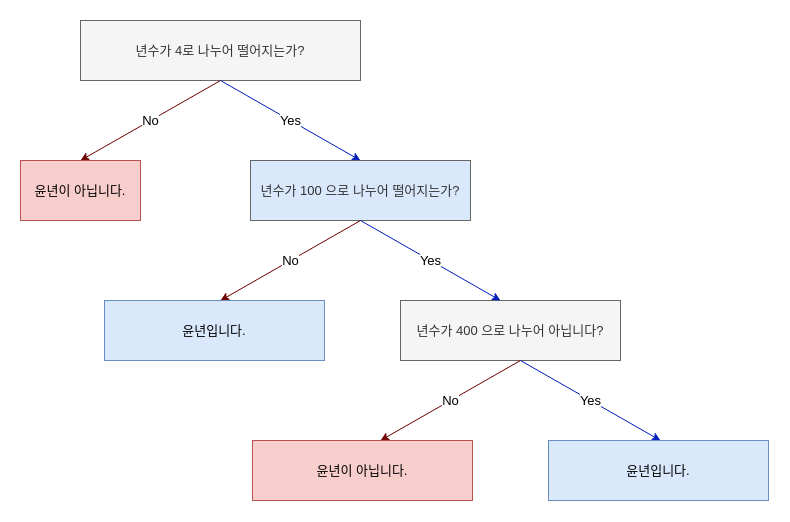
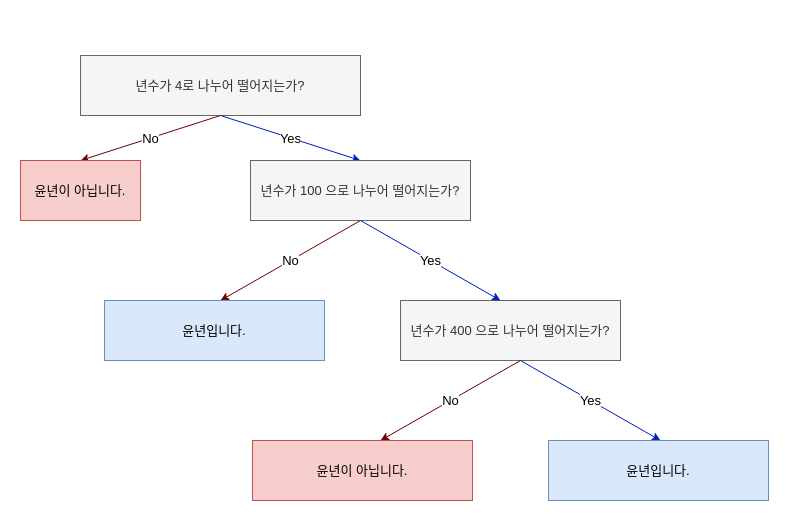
(221, 51) -> (221, 86)
(361, 191) -> (361, 191)
(511, 331) -> (511, 331)
